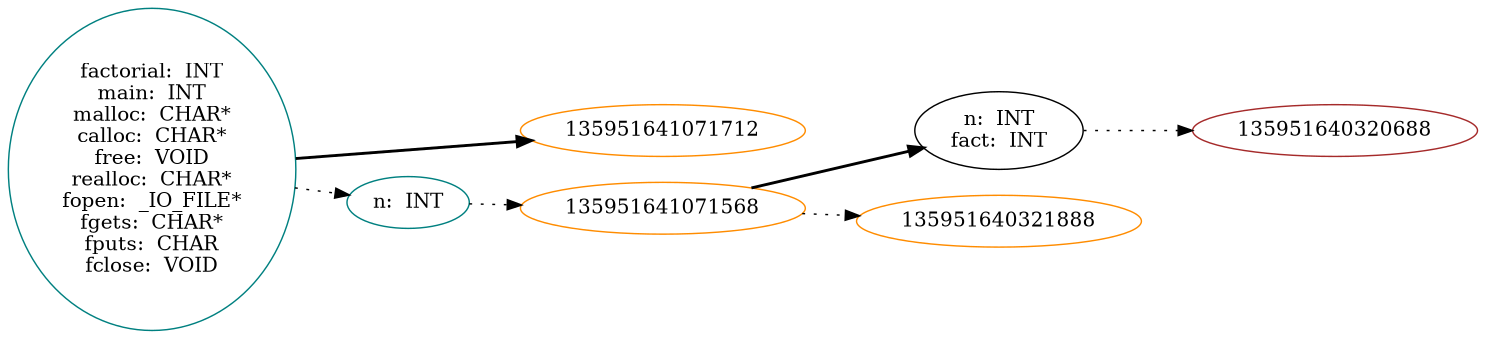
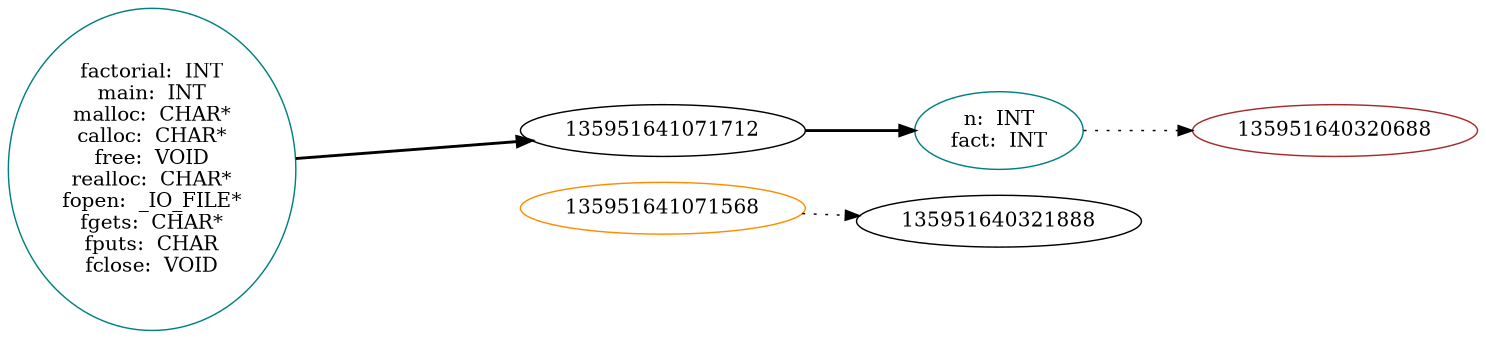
(663, 131) -> (663, 131)
(999, 131) -> (999, 131)
(830, 170) -> (852, 131)
(408, 202) -> none
(999, 221) -> (999, 221)
